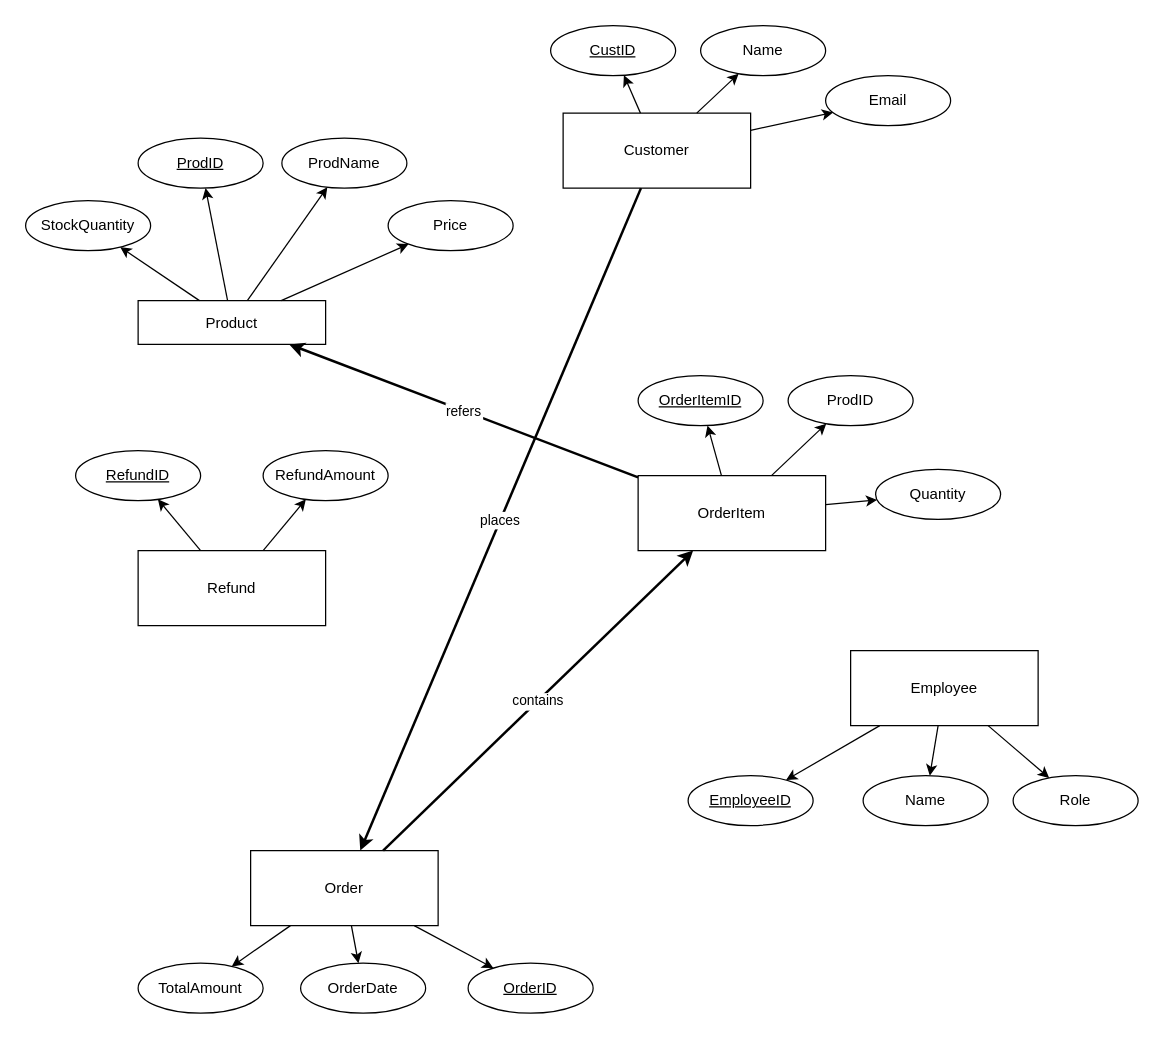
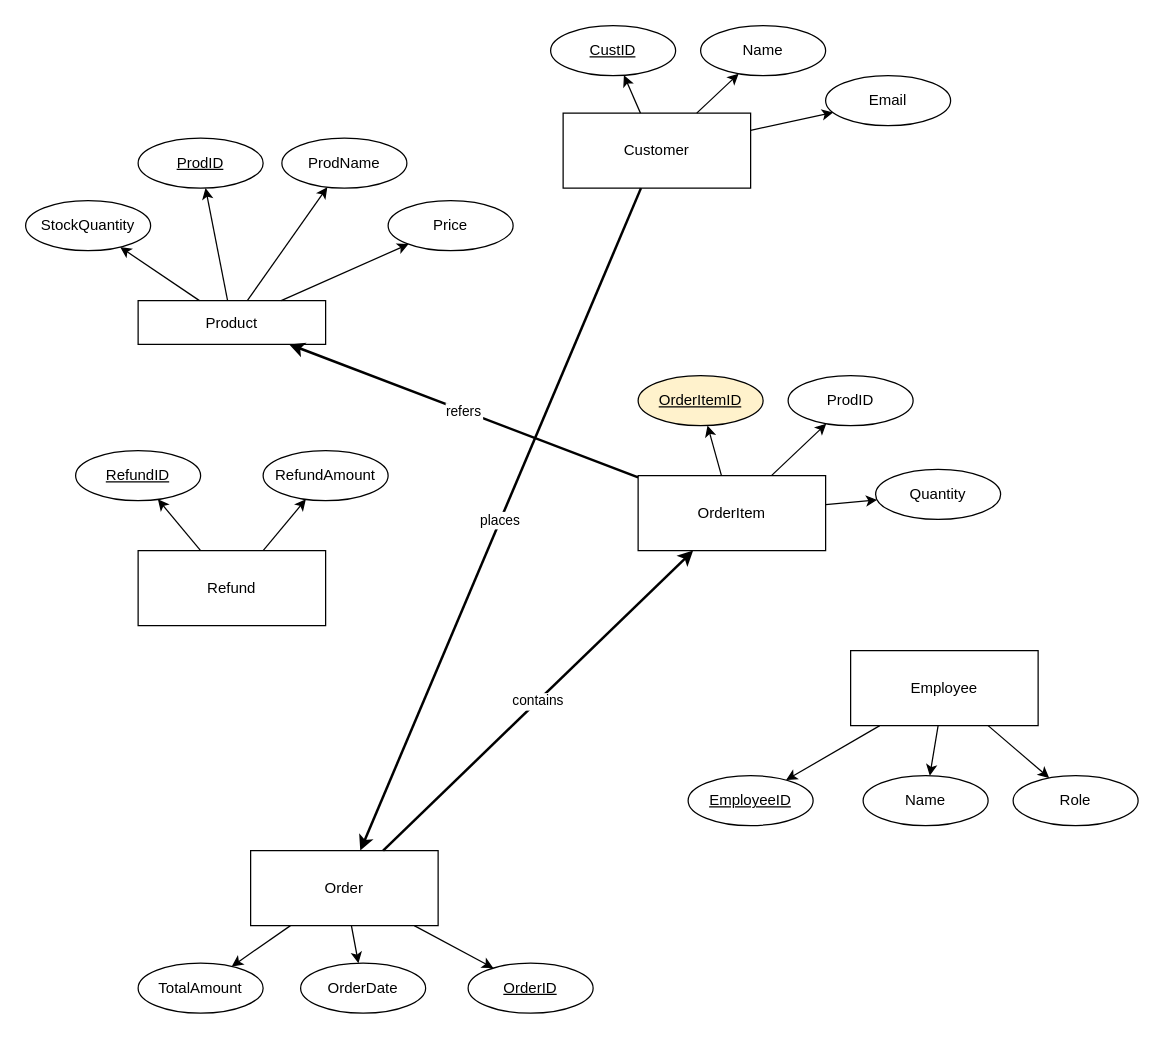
(701, 401) -> (701, 401)
